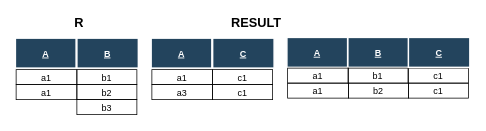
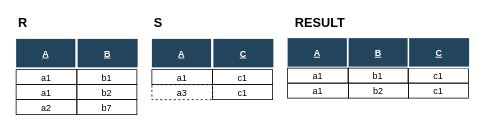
(88, 23) -> (32, 23)
none -> (167, 23)
(294, 23) -> (357, 23)
(182, 92) -> (182, 92)
none -> (47, 107)
(107, 107) -> (107, 107)
